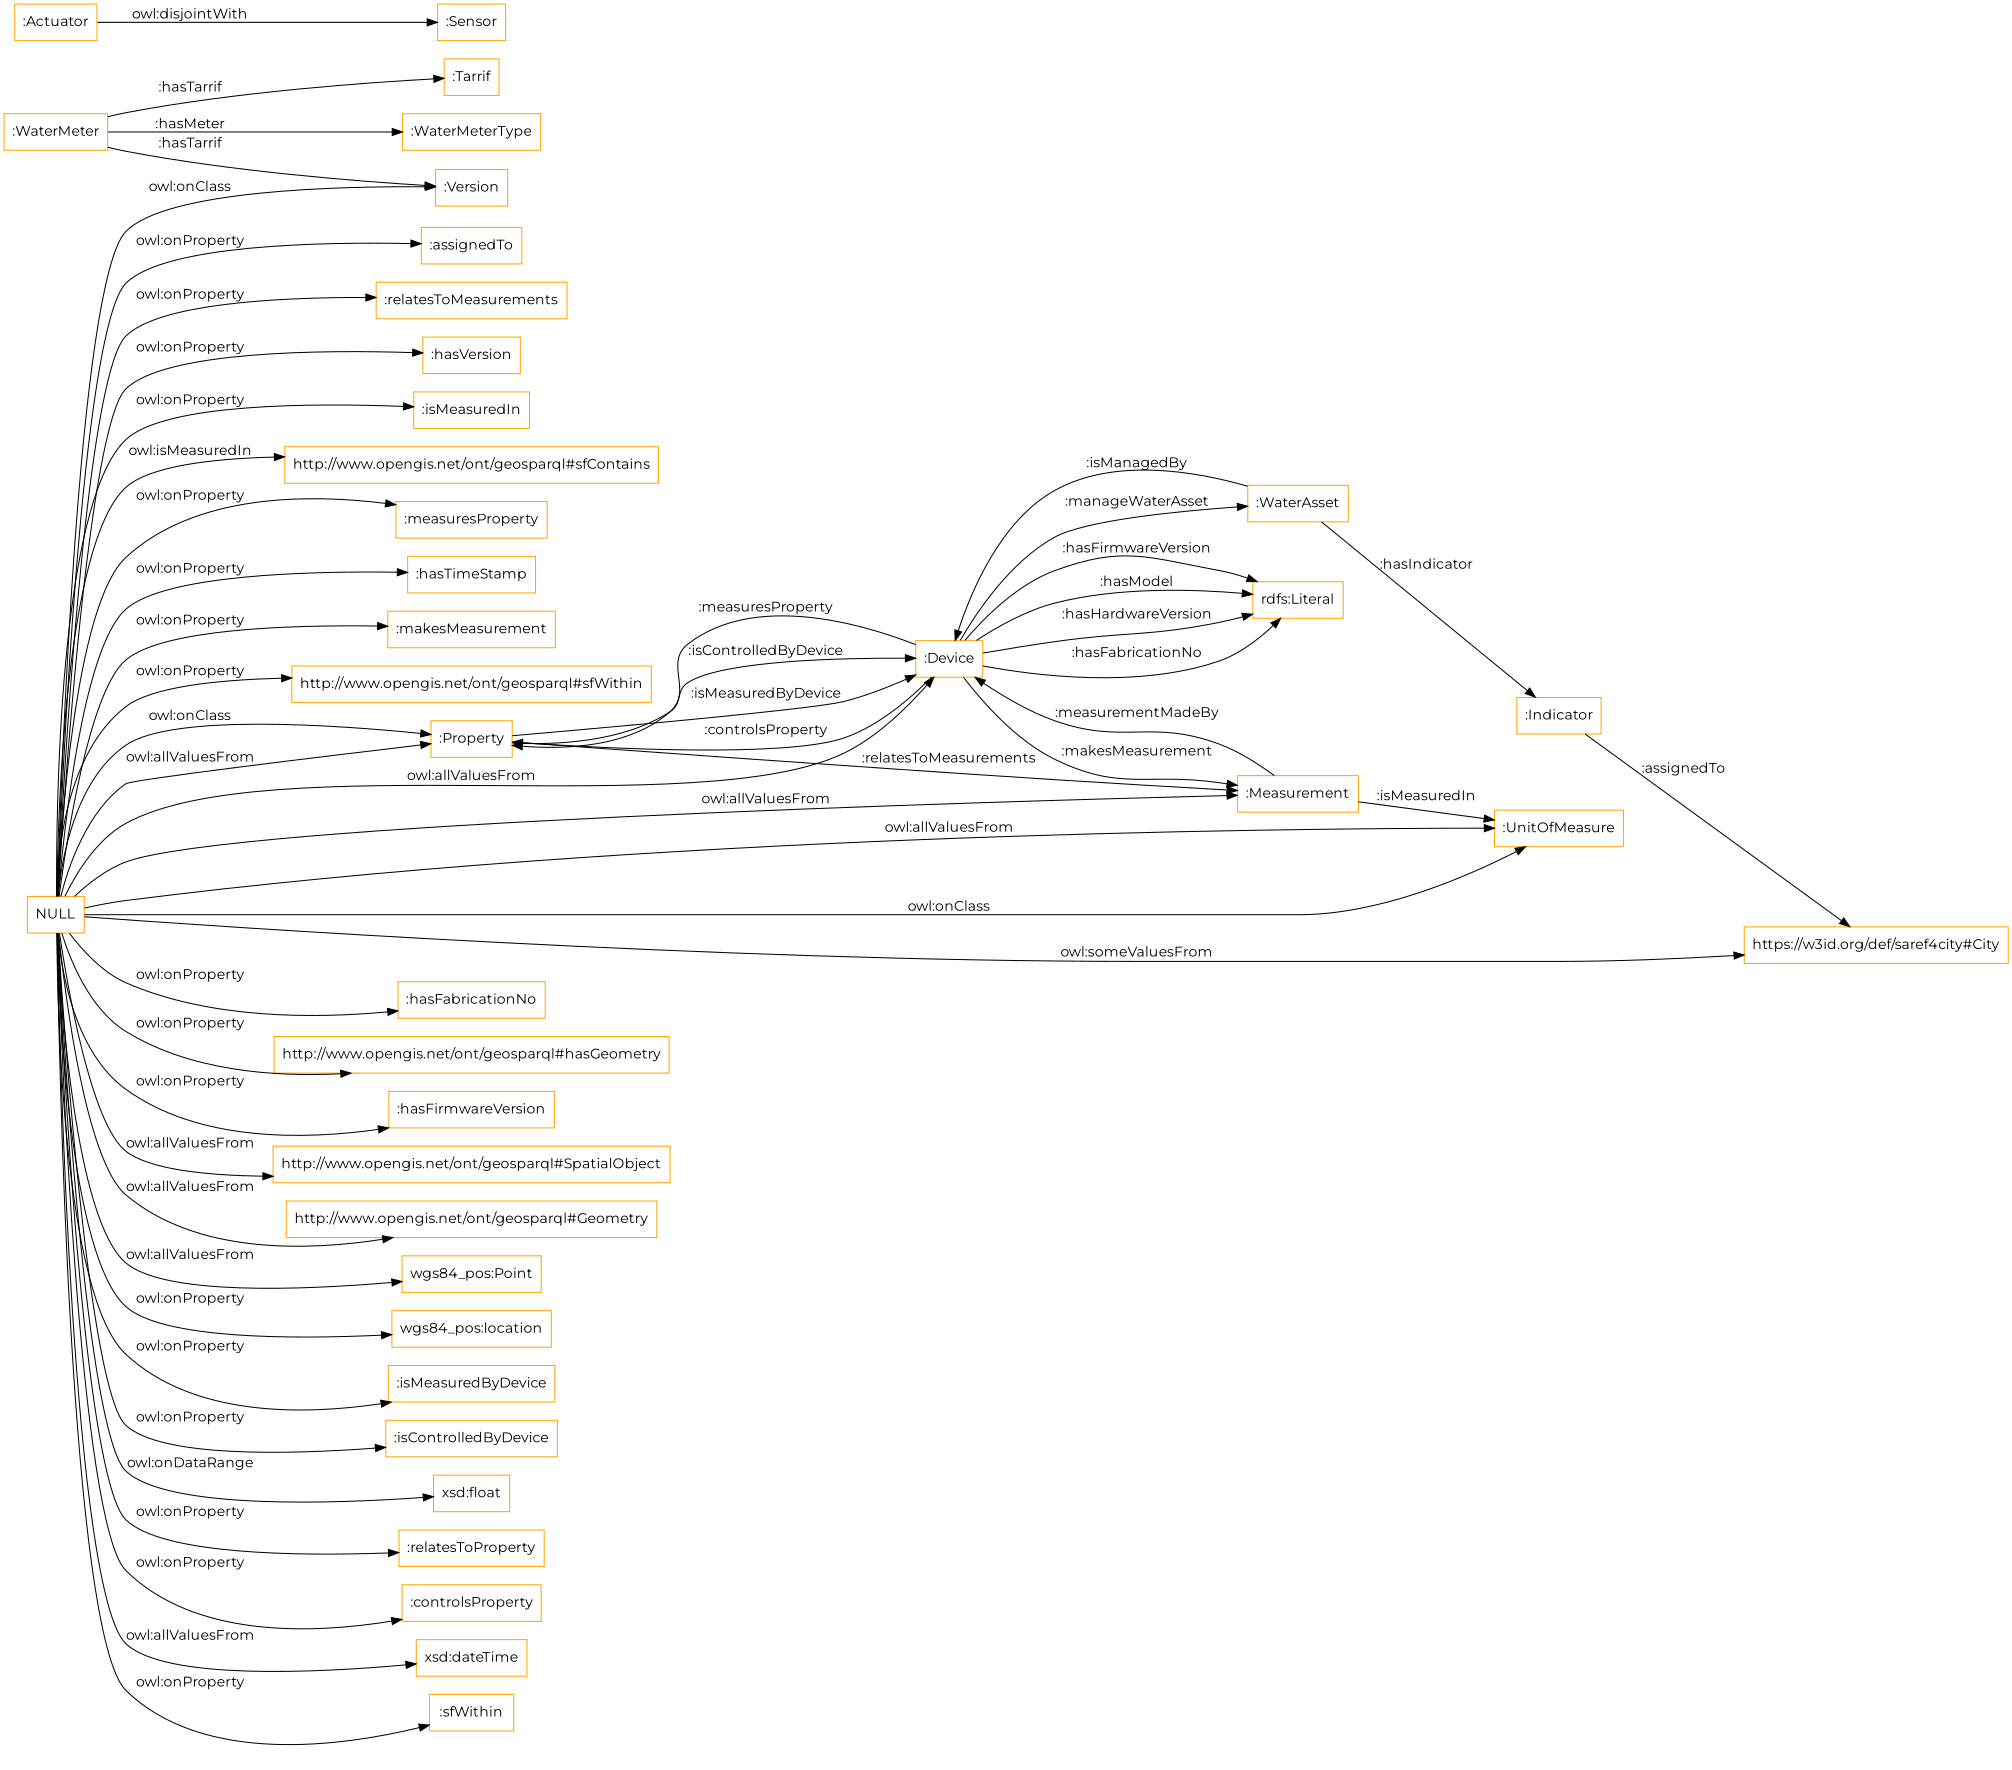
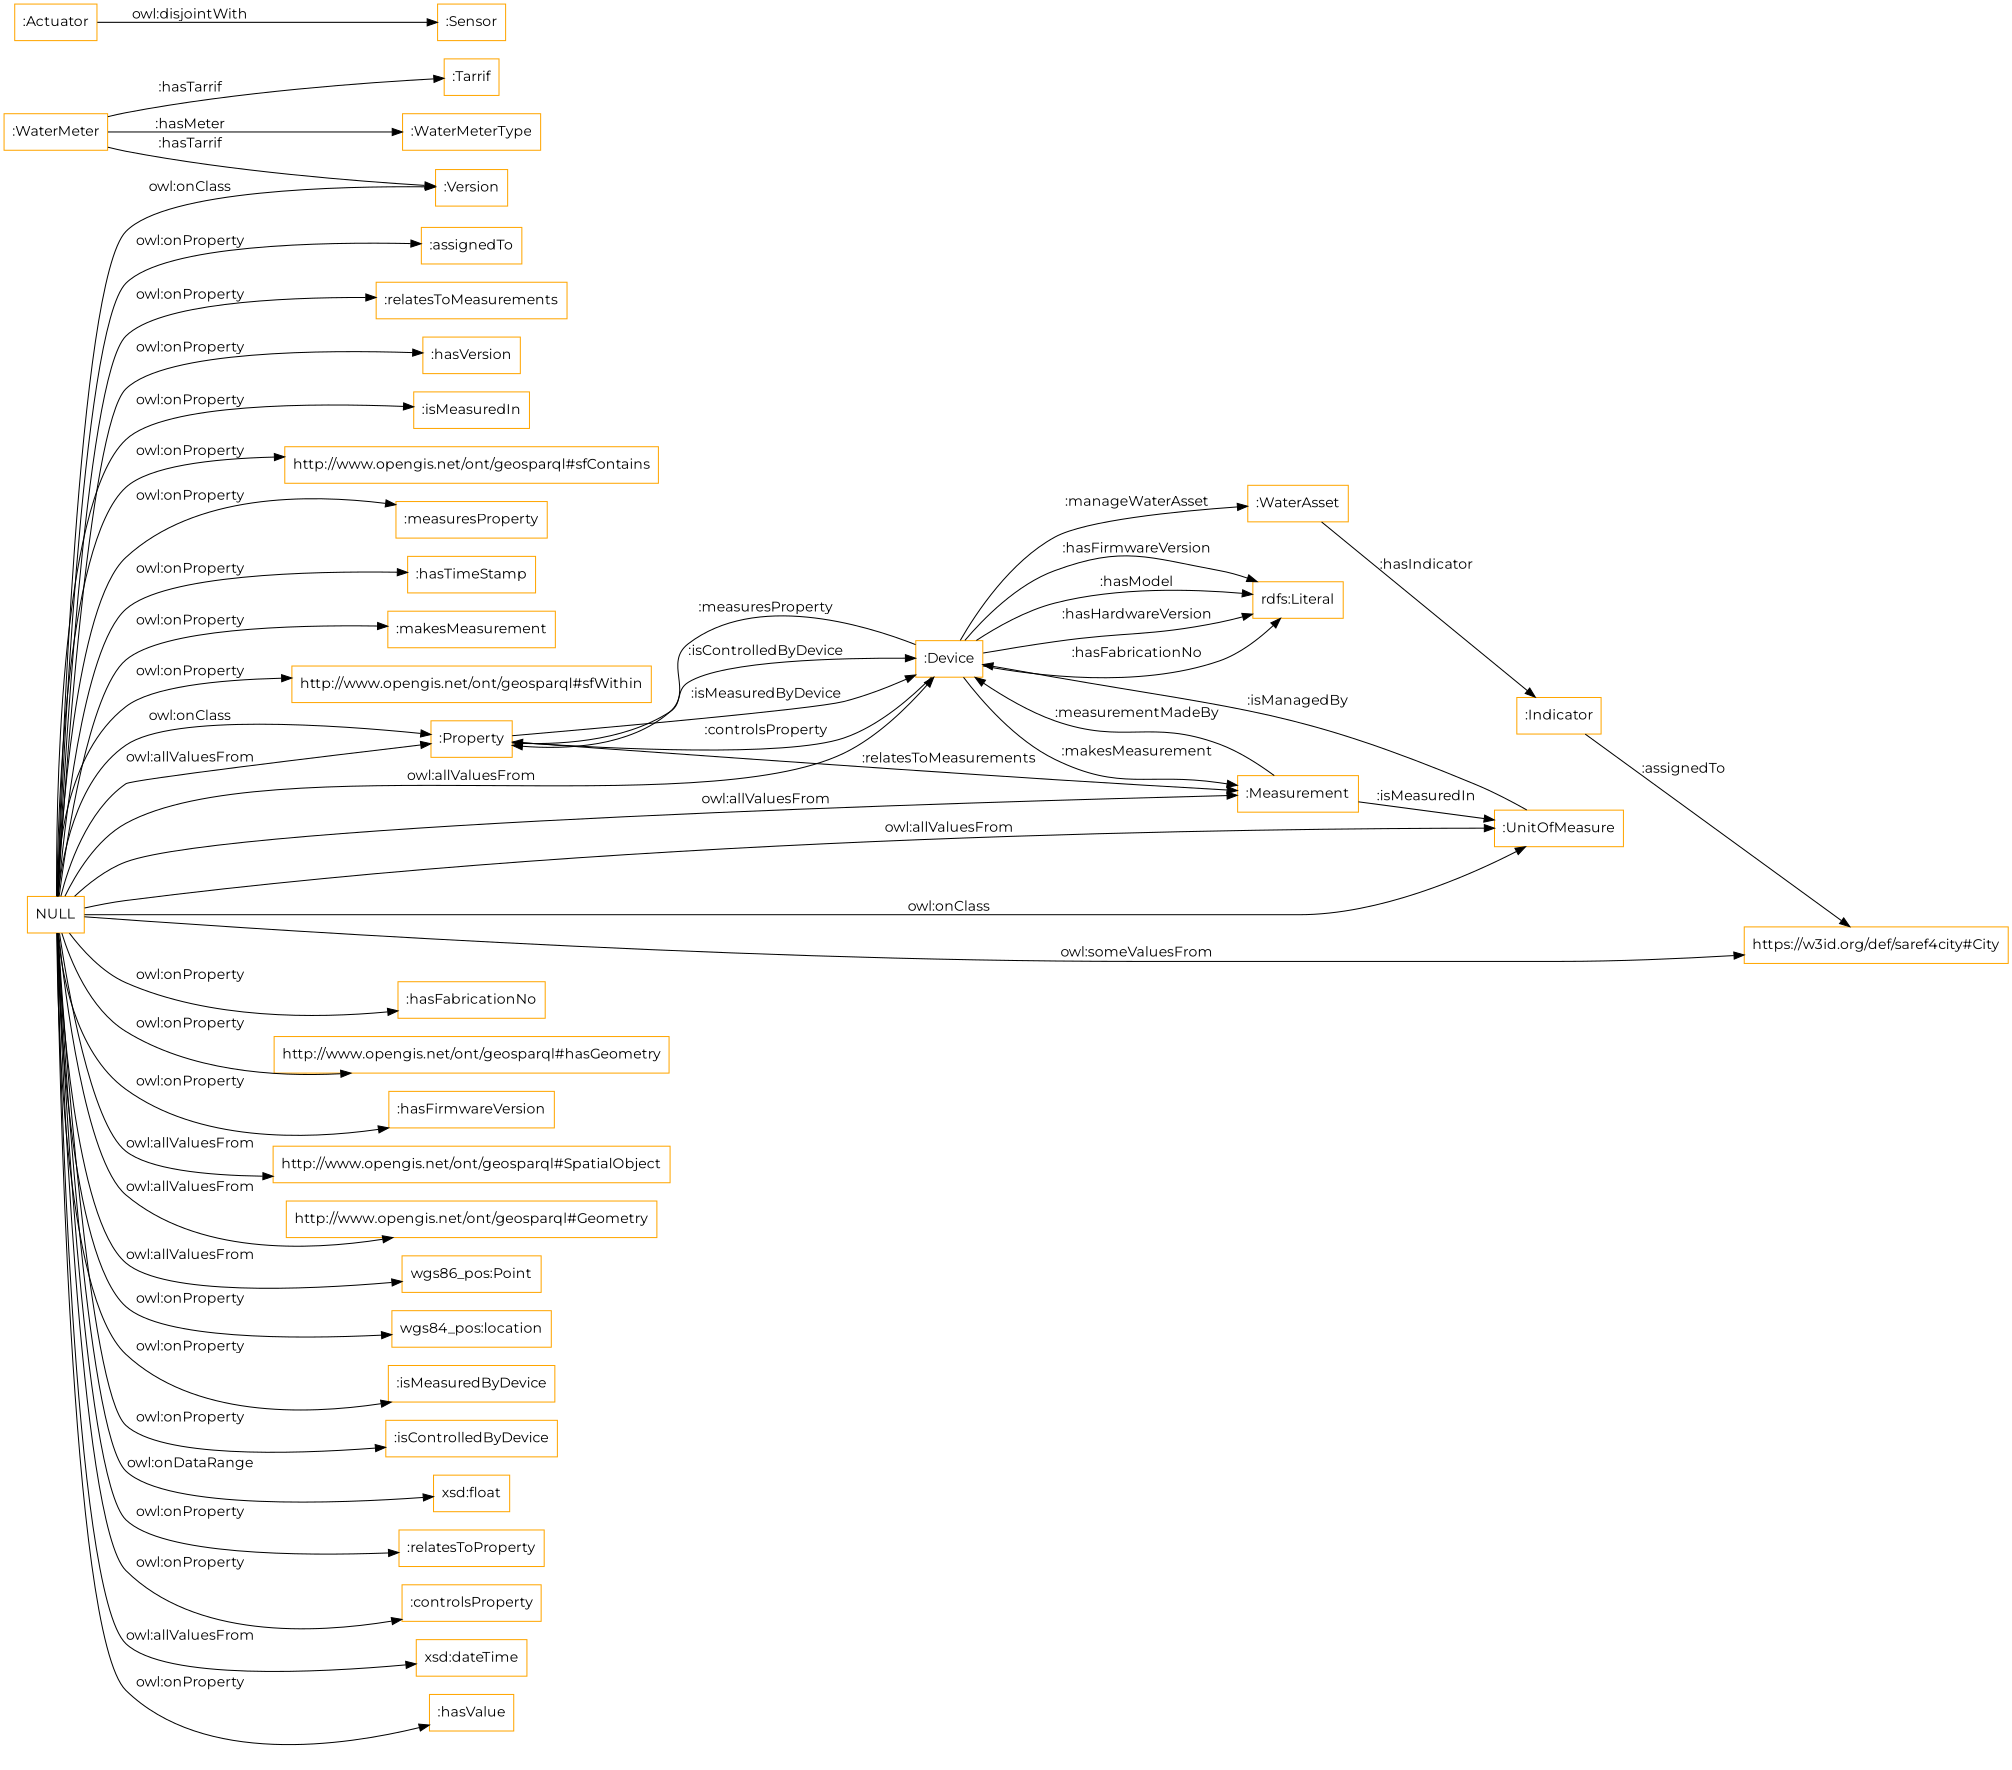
(190, 451) -> (190, 451)
(1066, 486) -> (1267, 715)
(472, 1274) -> (472, 1274)
(472, 1713) -> (472, 1713)
